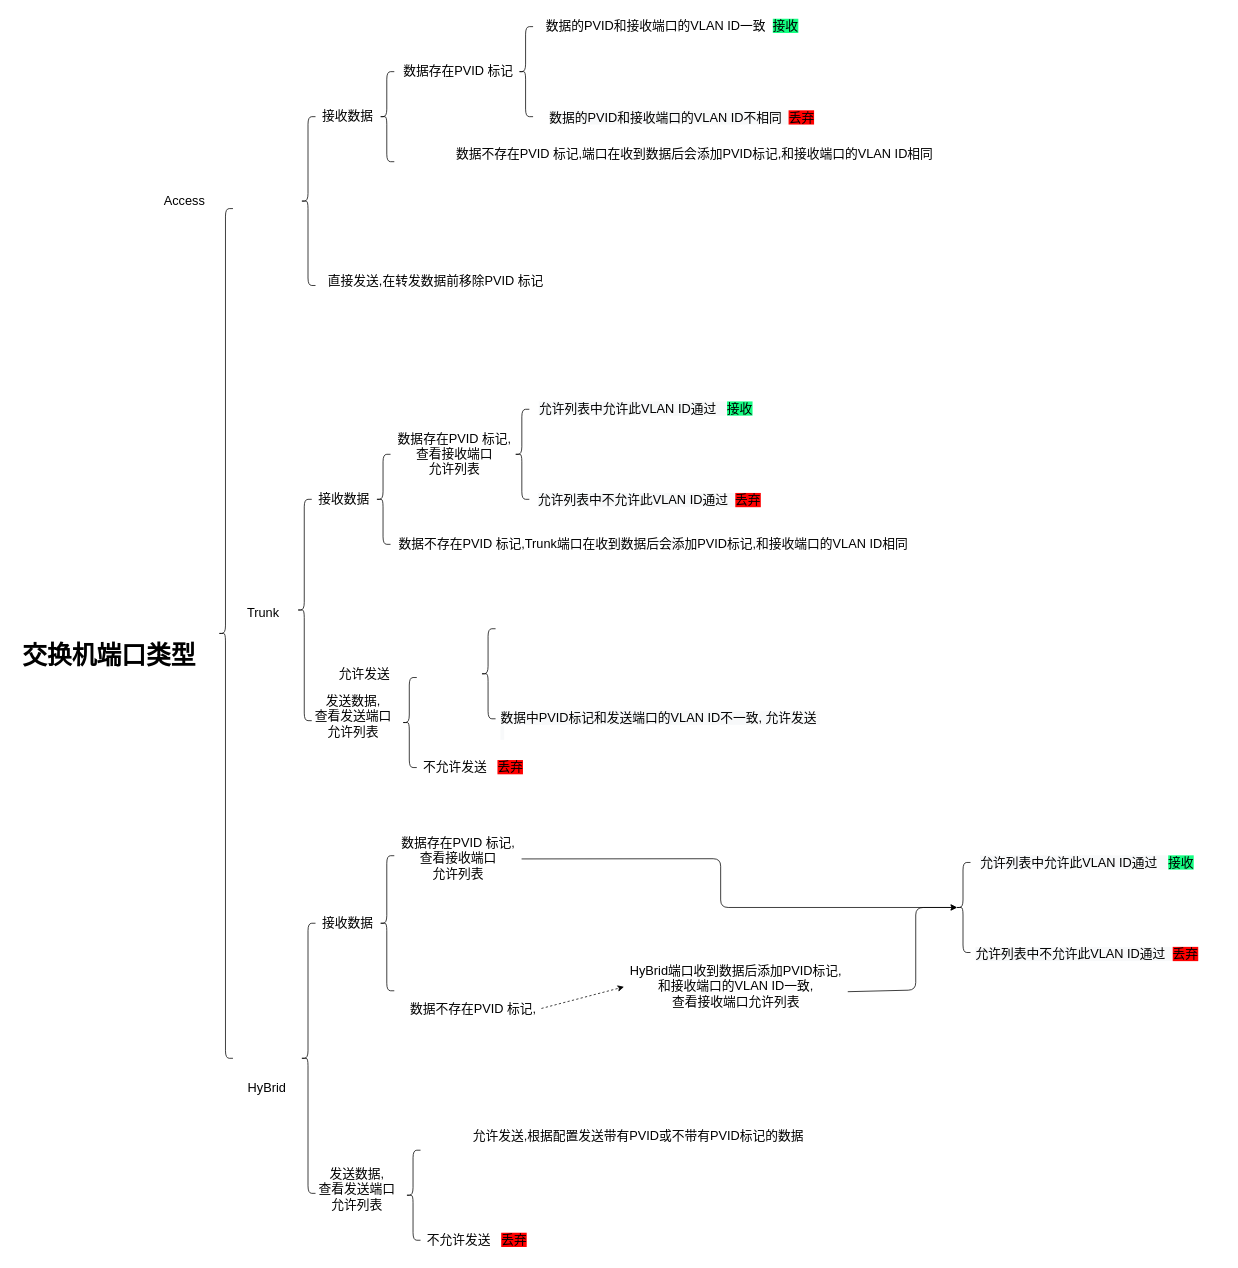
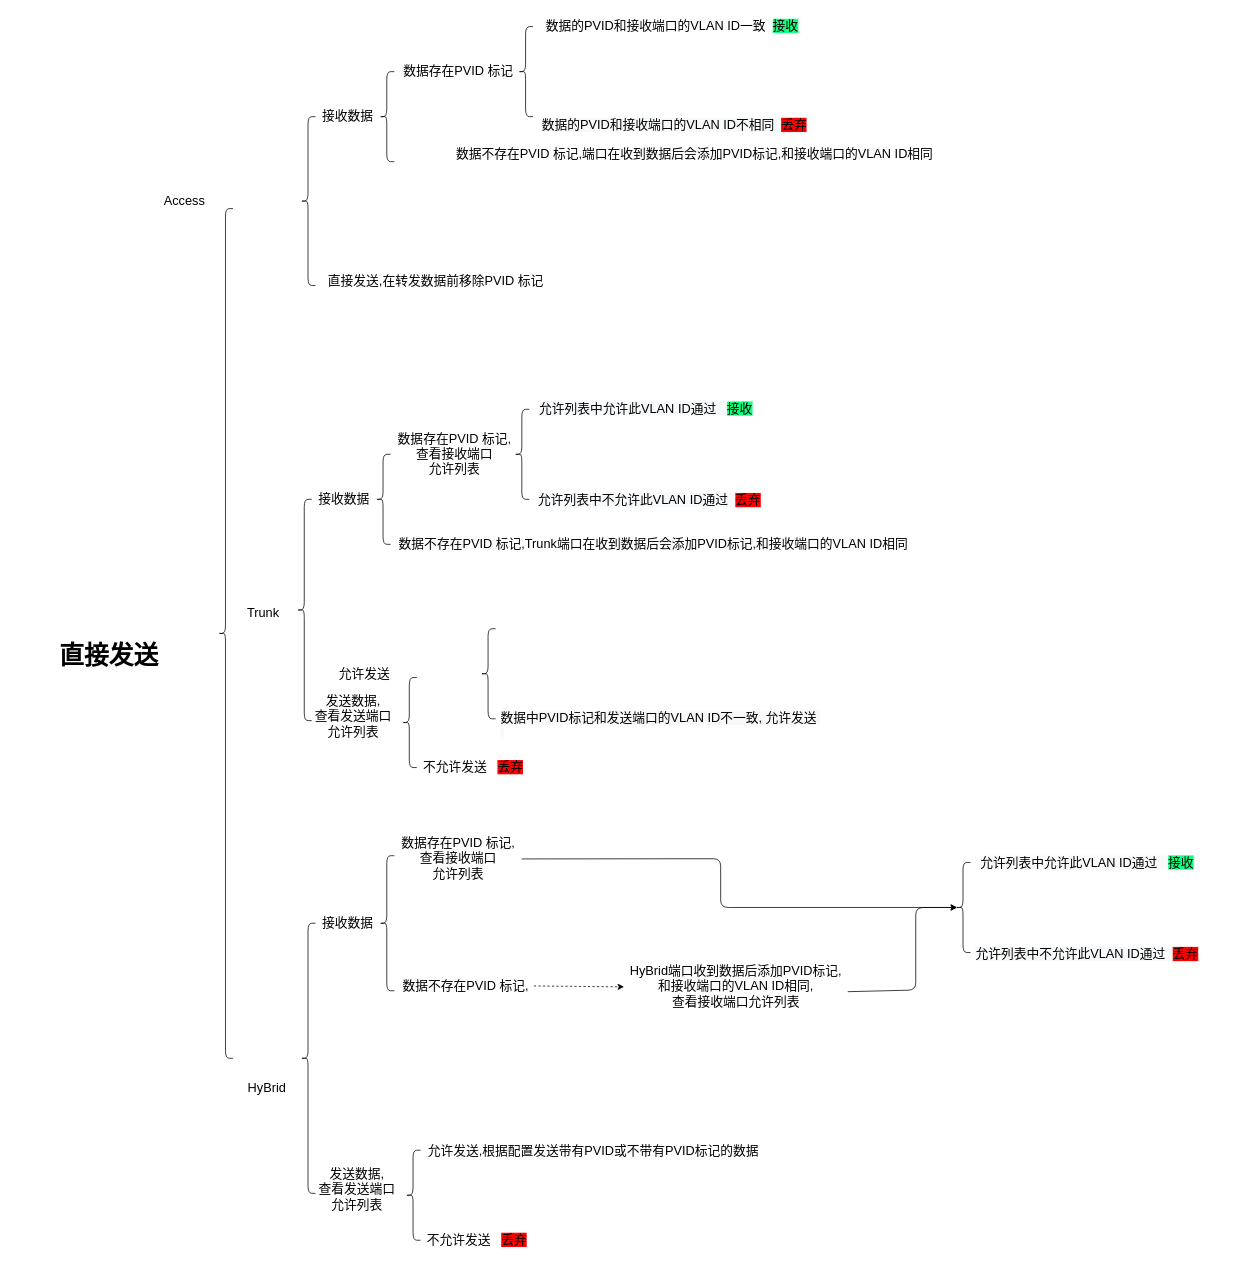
(687, 117) -> (679, 124)
(109, 655) -> (109, 655)
(736, 987) -> (736, 987)
(473, 1009) -> (465, 987)
(638, 1137) -> (593, 1152)
